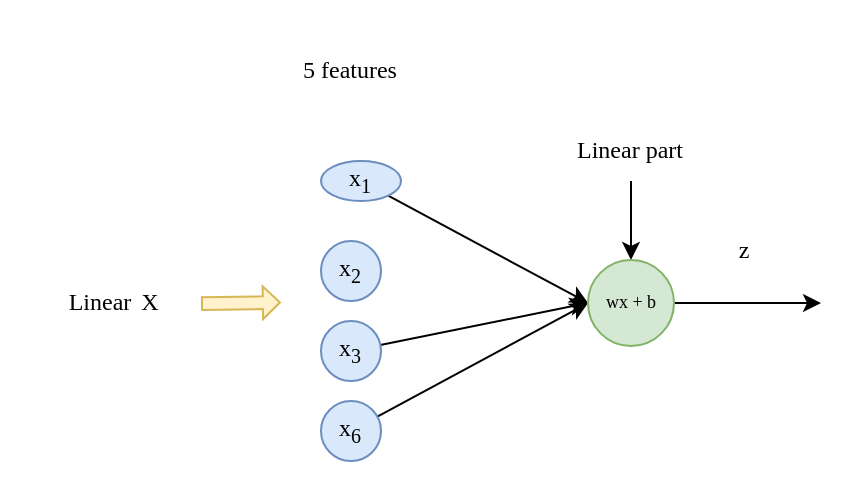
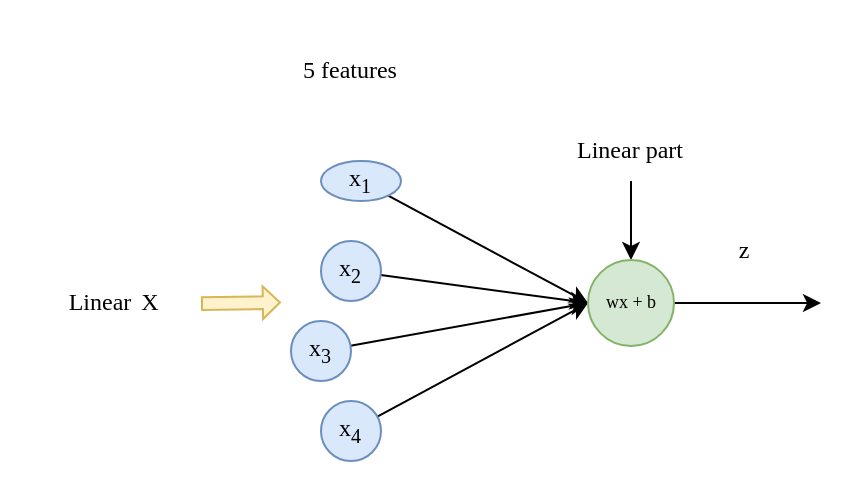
none -> (476, 288)
(351, 351) -> (321, 351)
(351, 431) -> (351, 431)
